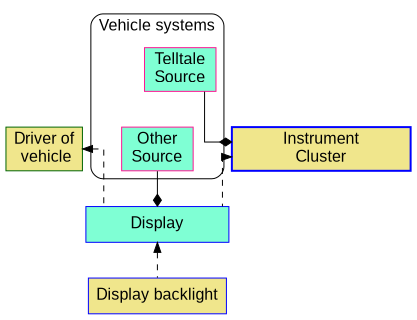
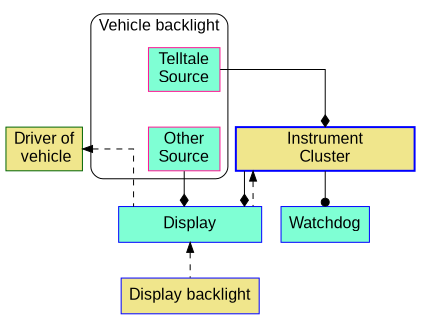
(157, 27) -> (159, 27)
none -> (244, 183)
none -> (325, 224)
